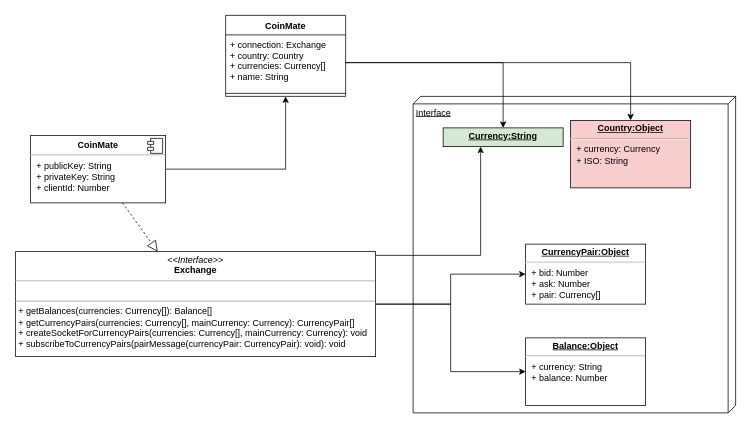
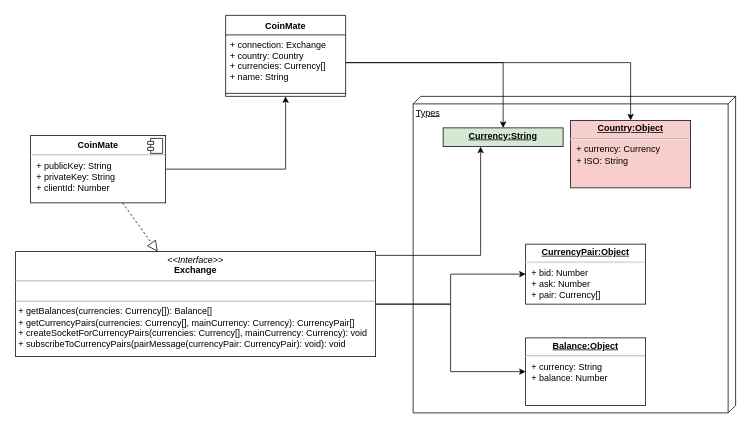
(439, 113) -> (428, 113)
